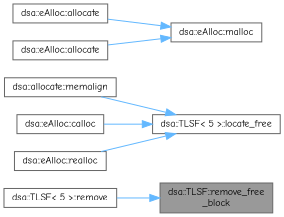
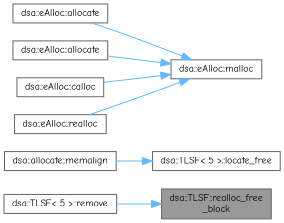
(123, 124) -> (132, 79)
(133, 144) -> (135, 99)
(216, 198) -> (216, 204)
